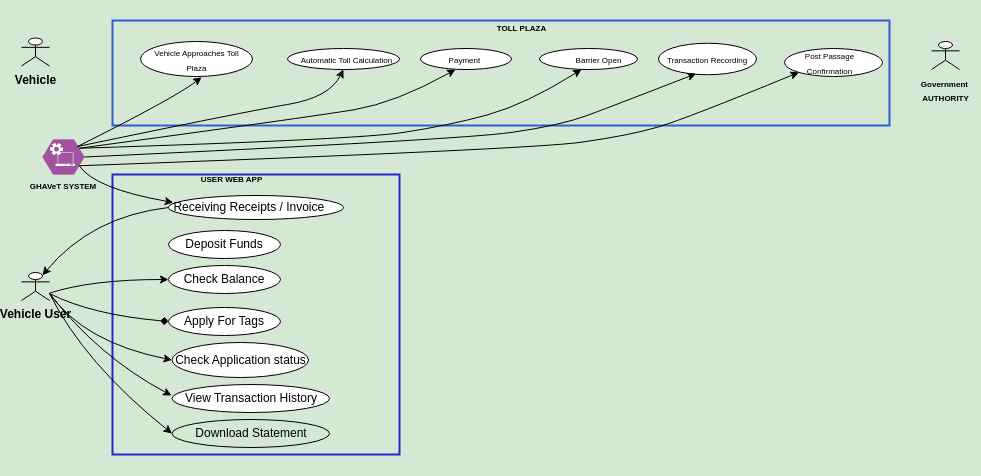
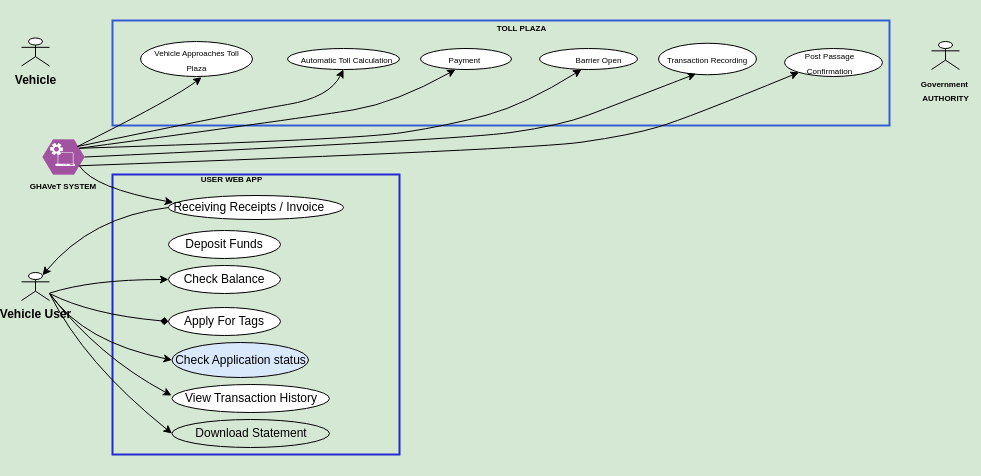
(240, 360) -> (240, 360)
